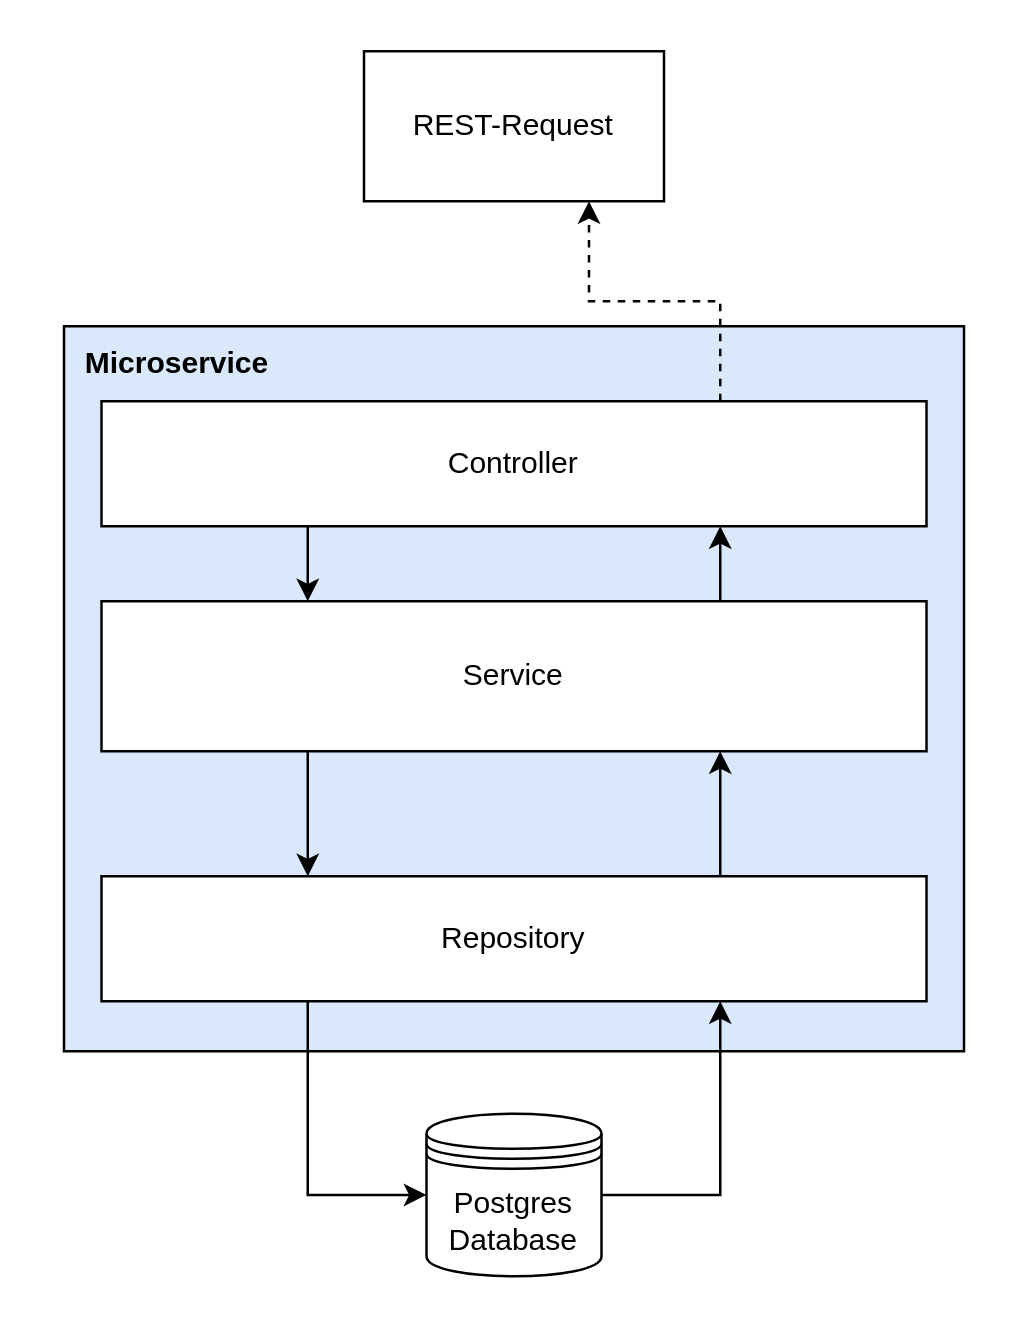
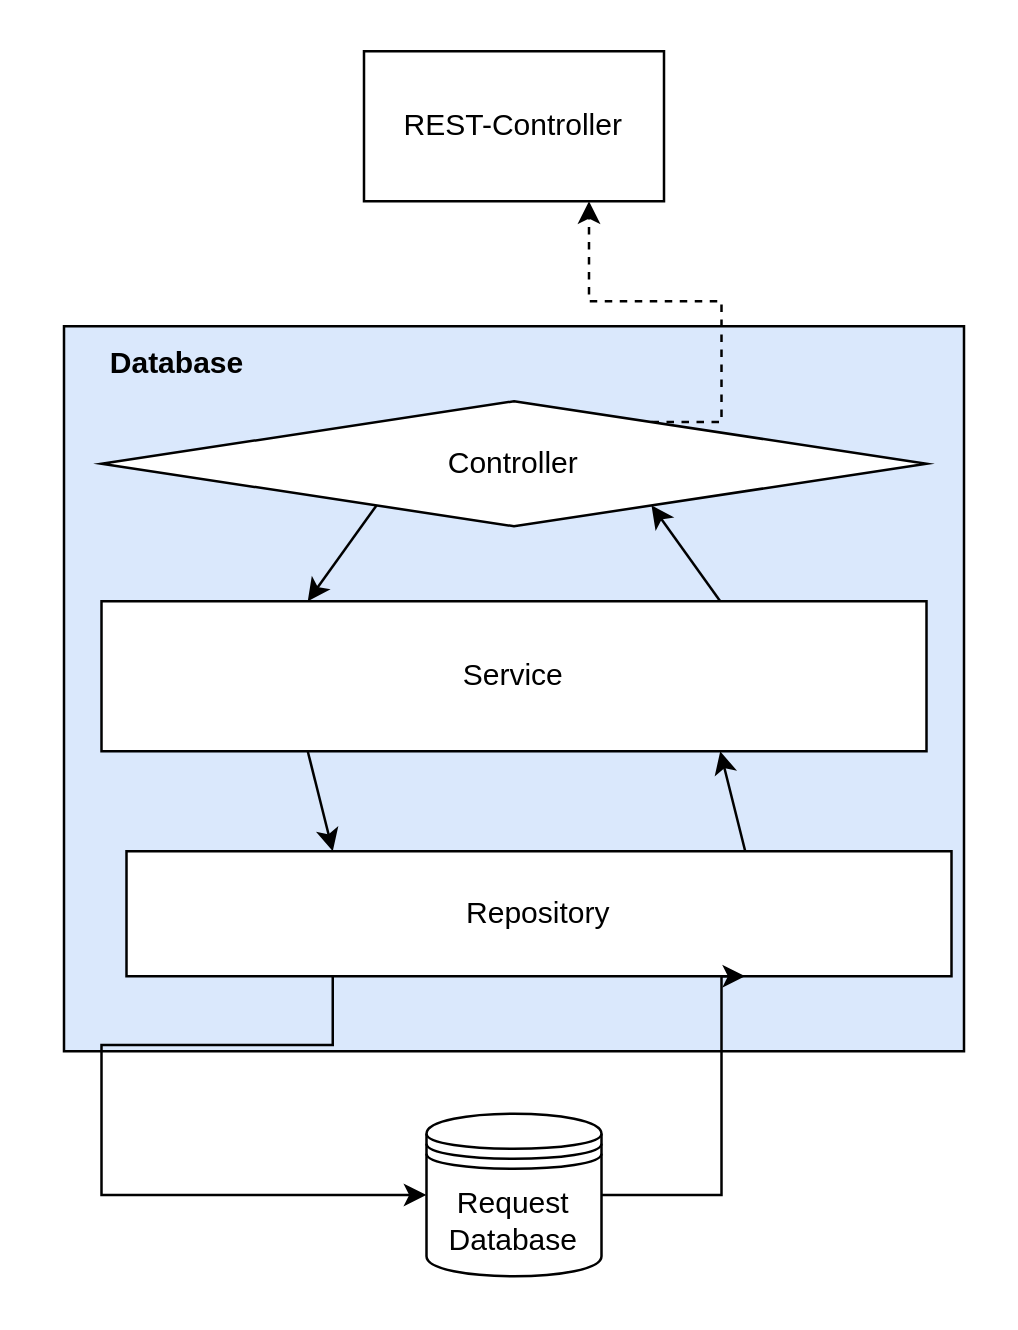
(514, 126) -> (514, 126)
(178, 364) -> (178, 364)
(514, 464) -> (514, 464)
(514, 939) -> (539, 914)
(514, 1221) -> (514, 1221)
